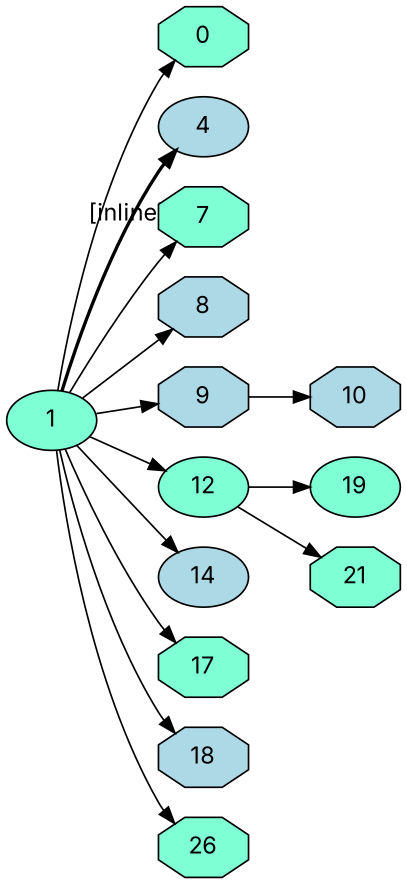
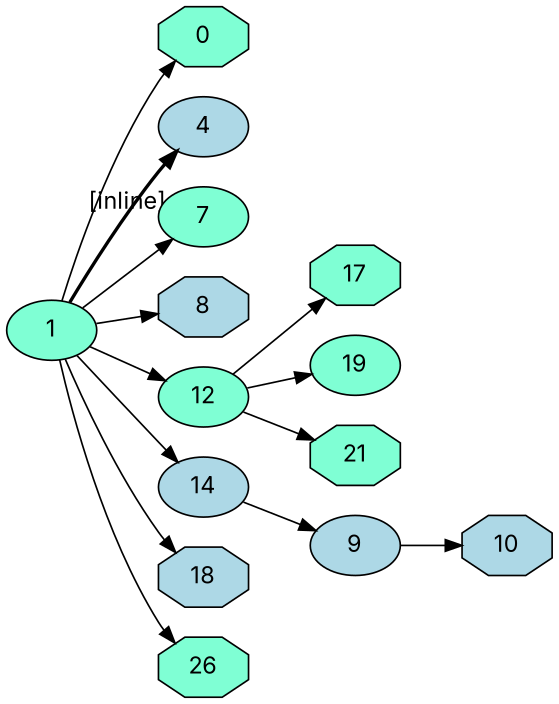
(204, 217) -> (204, 217)
(204, 397) -> (355, 545)
(119, 410) -> (272, 513)
(110, 542) -> (273, 342)
